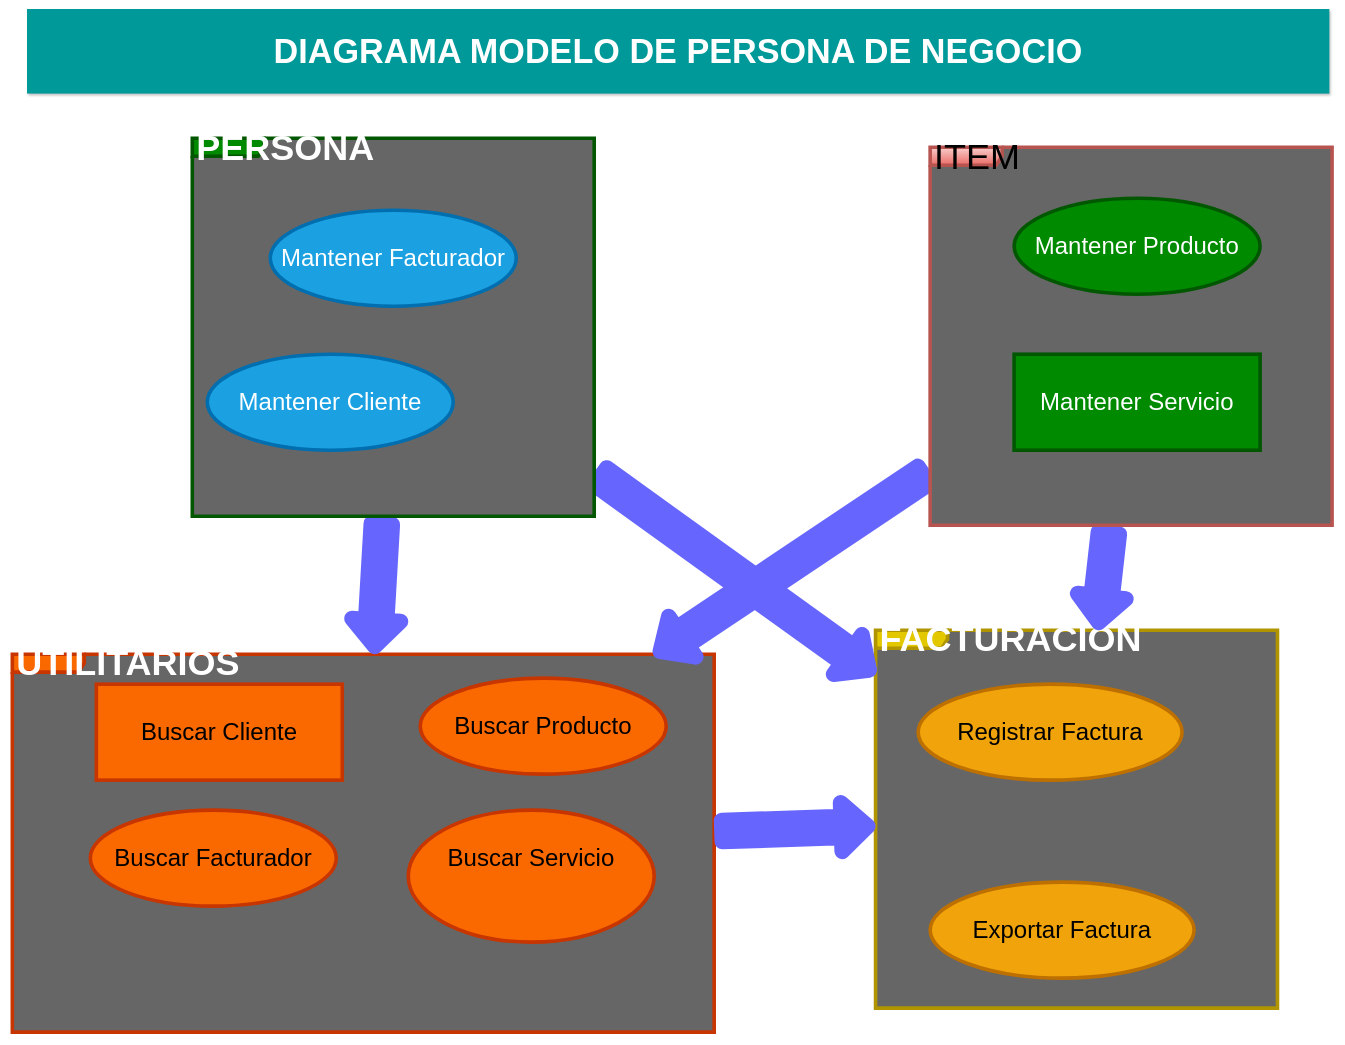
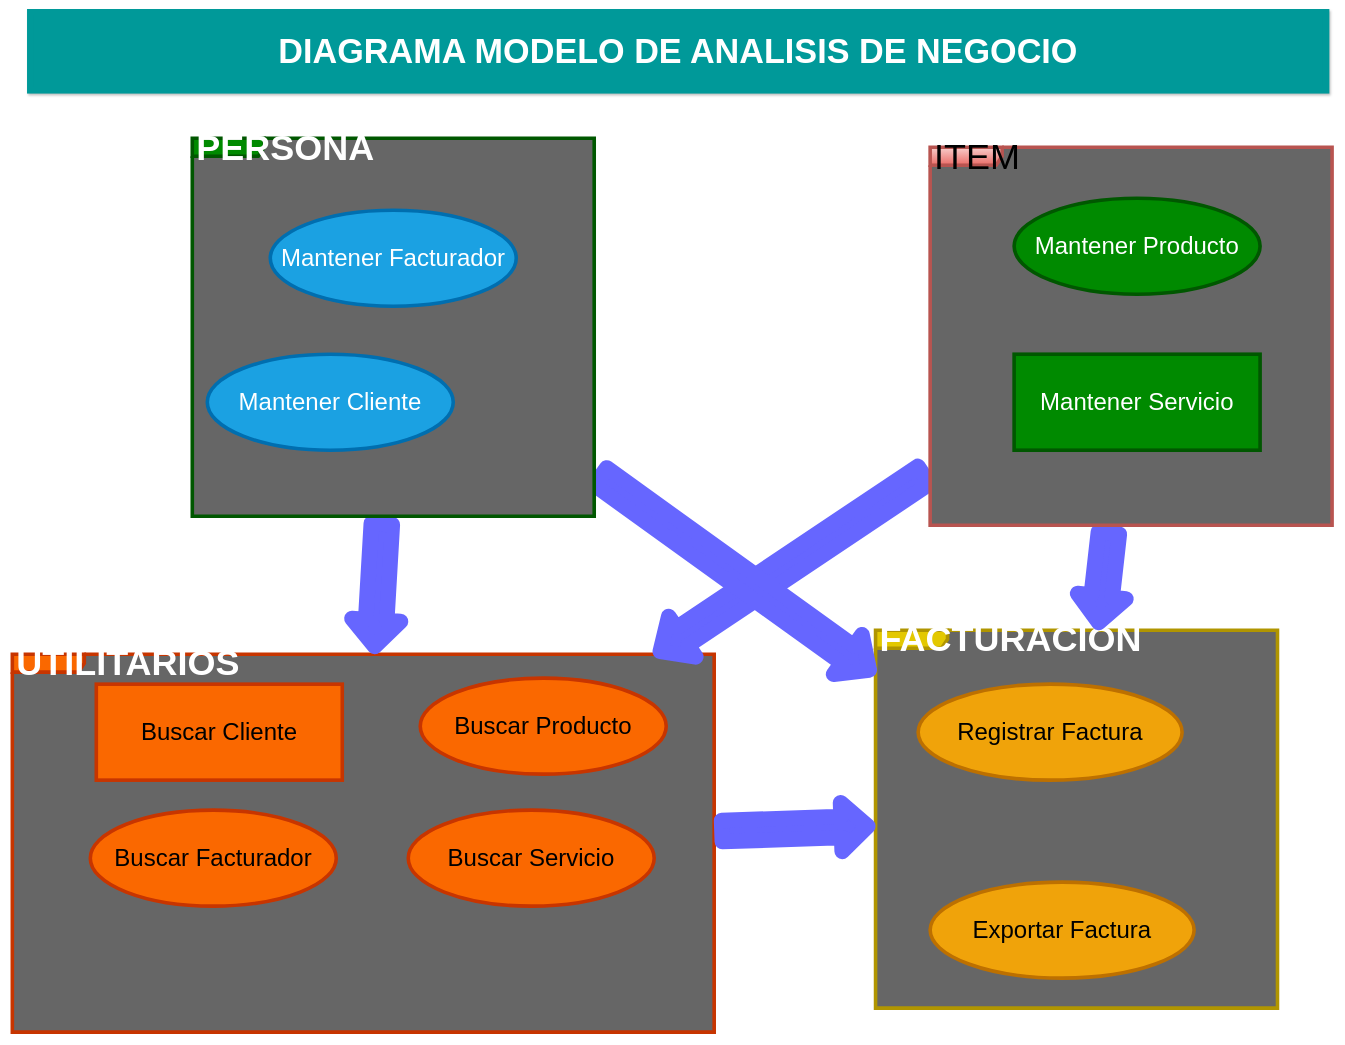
(678, 51) -> (678, 51)
(531, 876) -> (531, 858)
